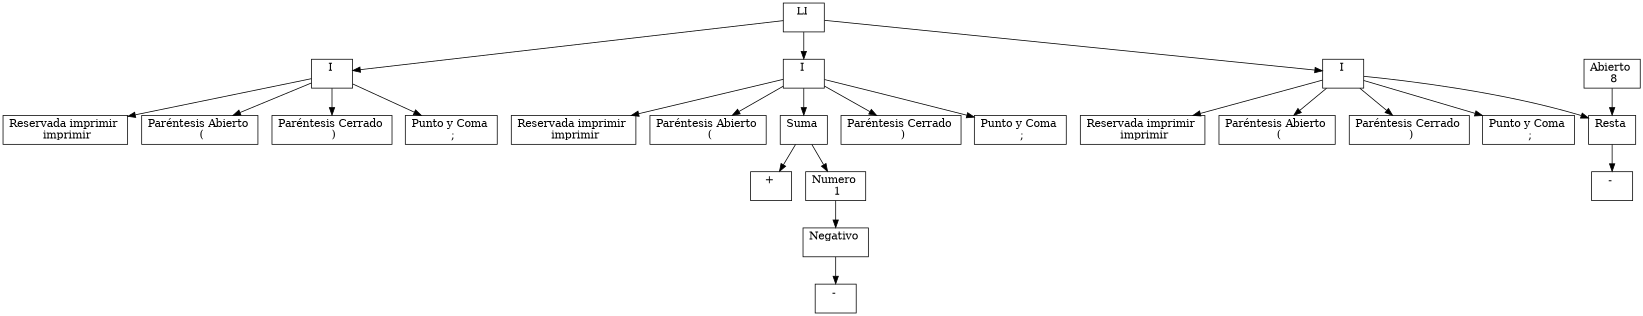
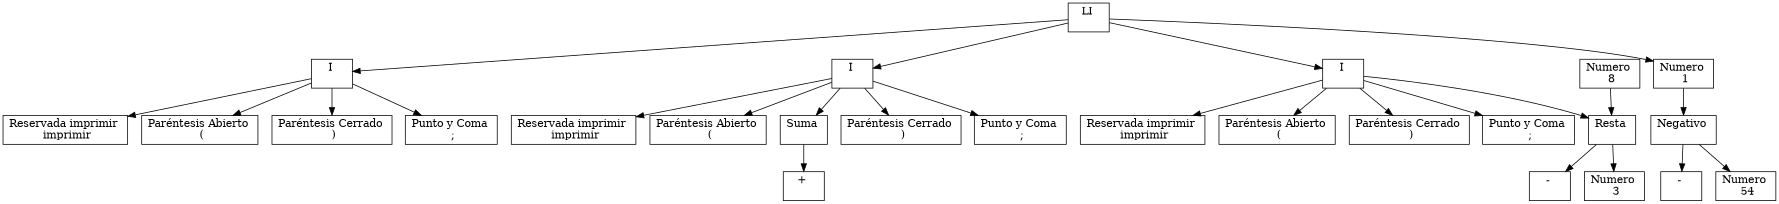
(1612, 74) -> (1610, 74)
(818, 155) -> (1378, 32)
none -> (1614, 186)
none -> (1746, 186)
